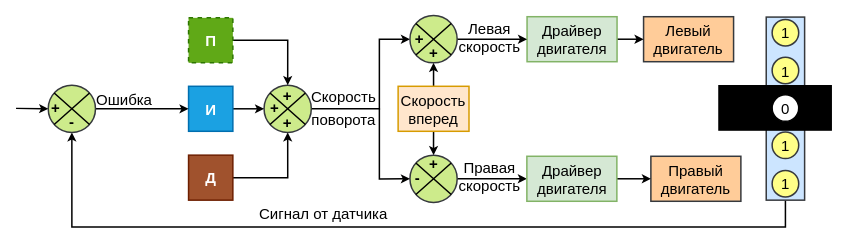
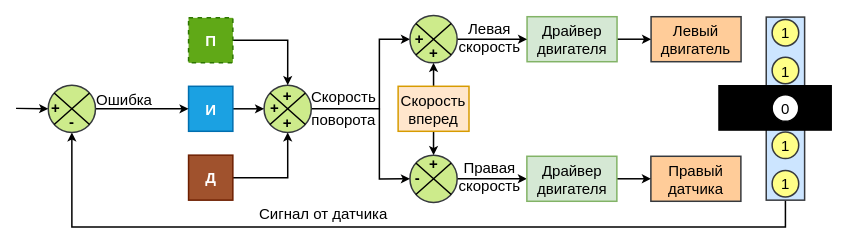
(688, 39) -> (696, 39)
(696, 179) -> (696, 179)
